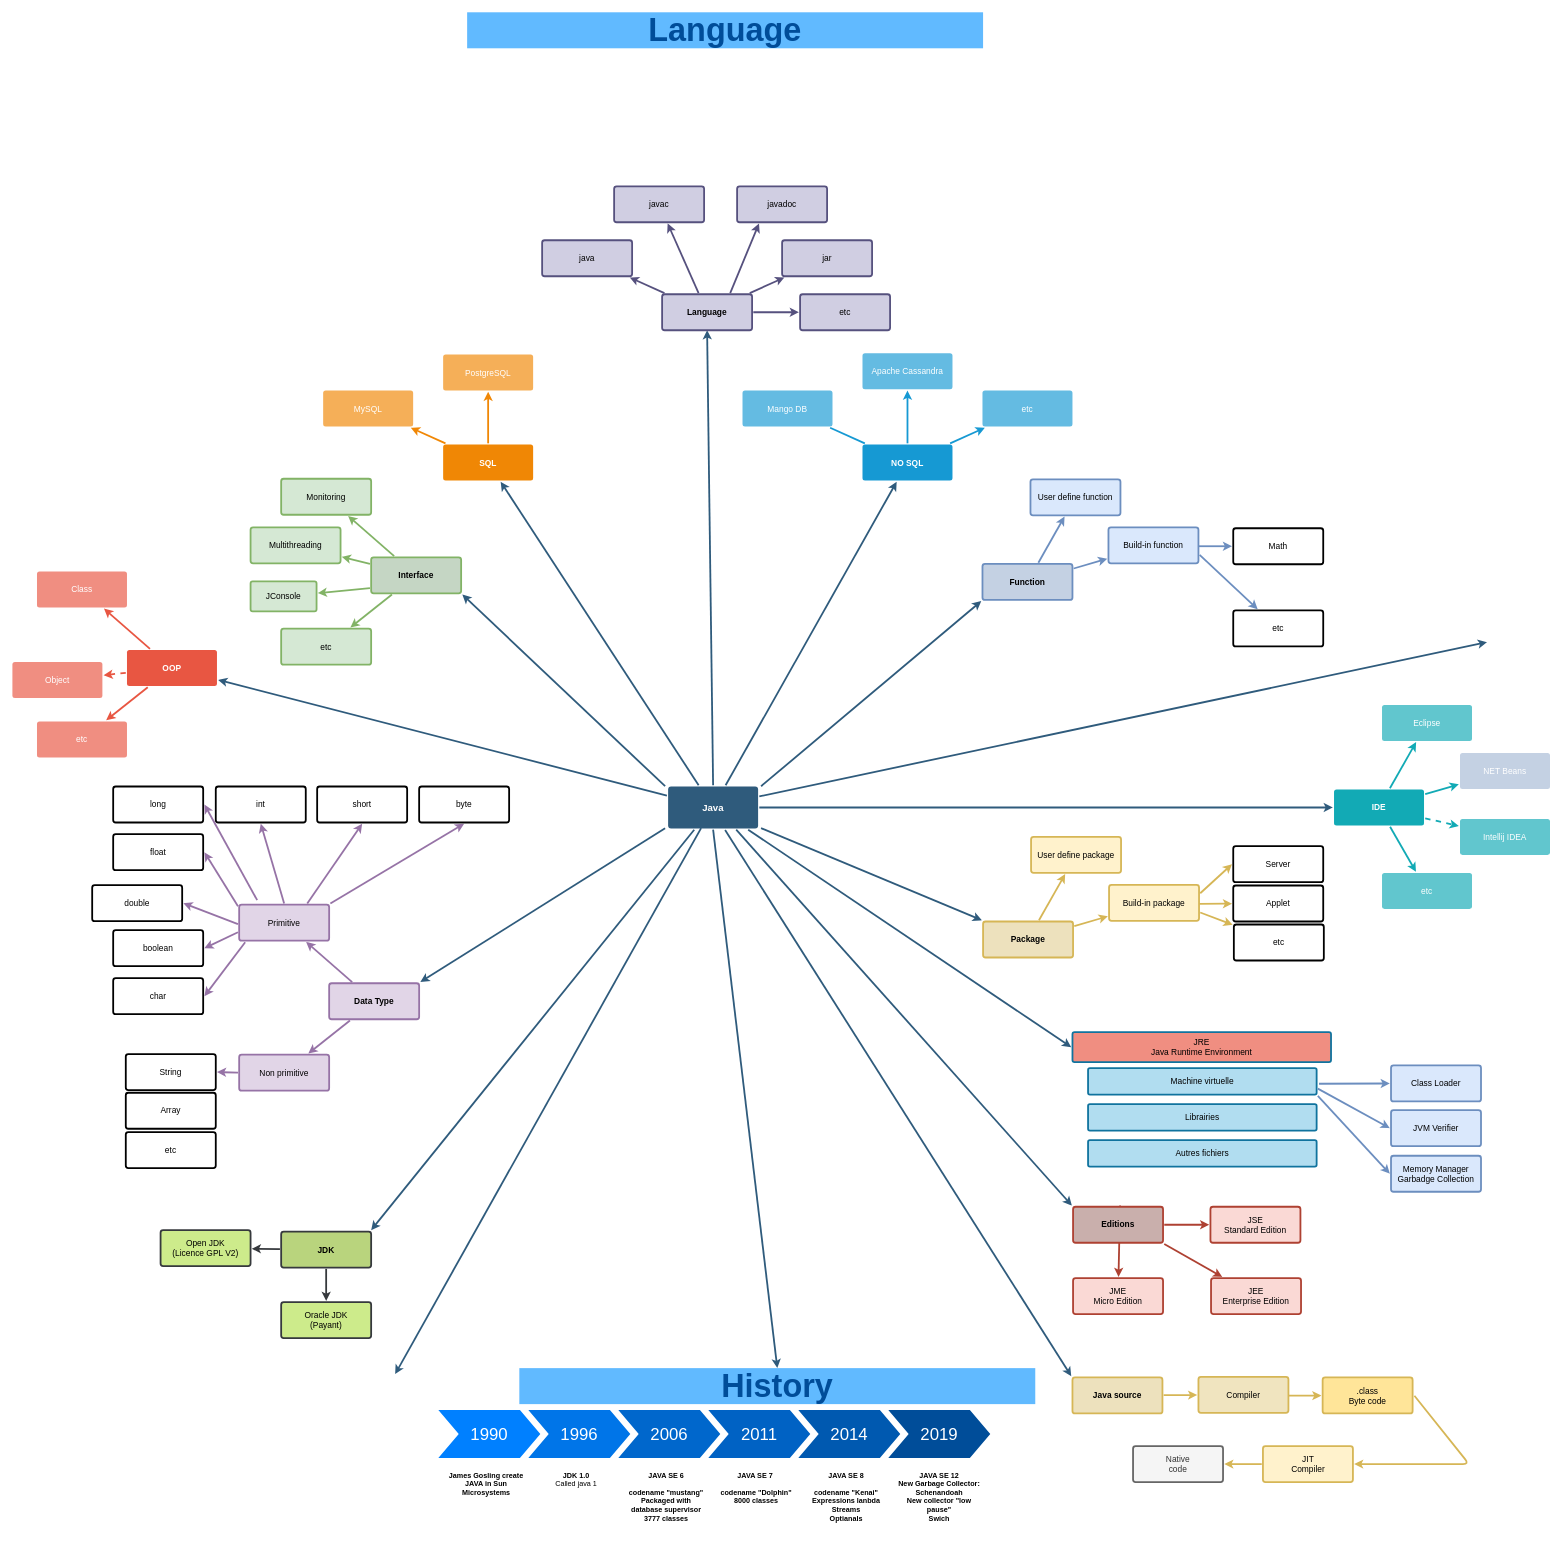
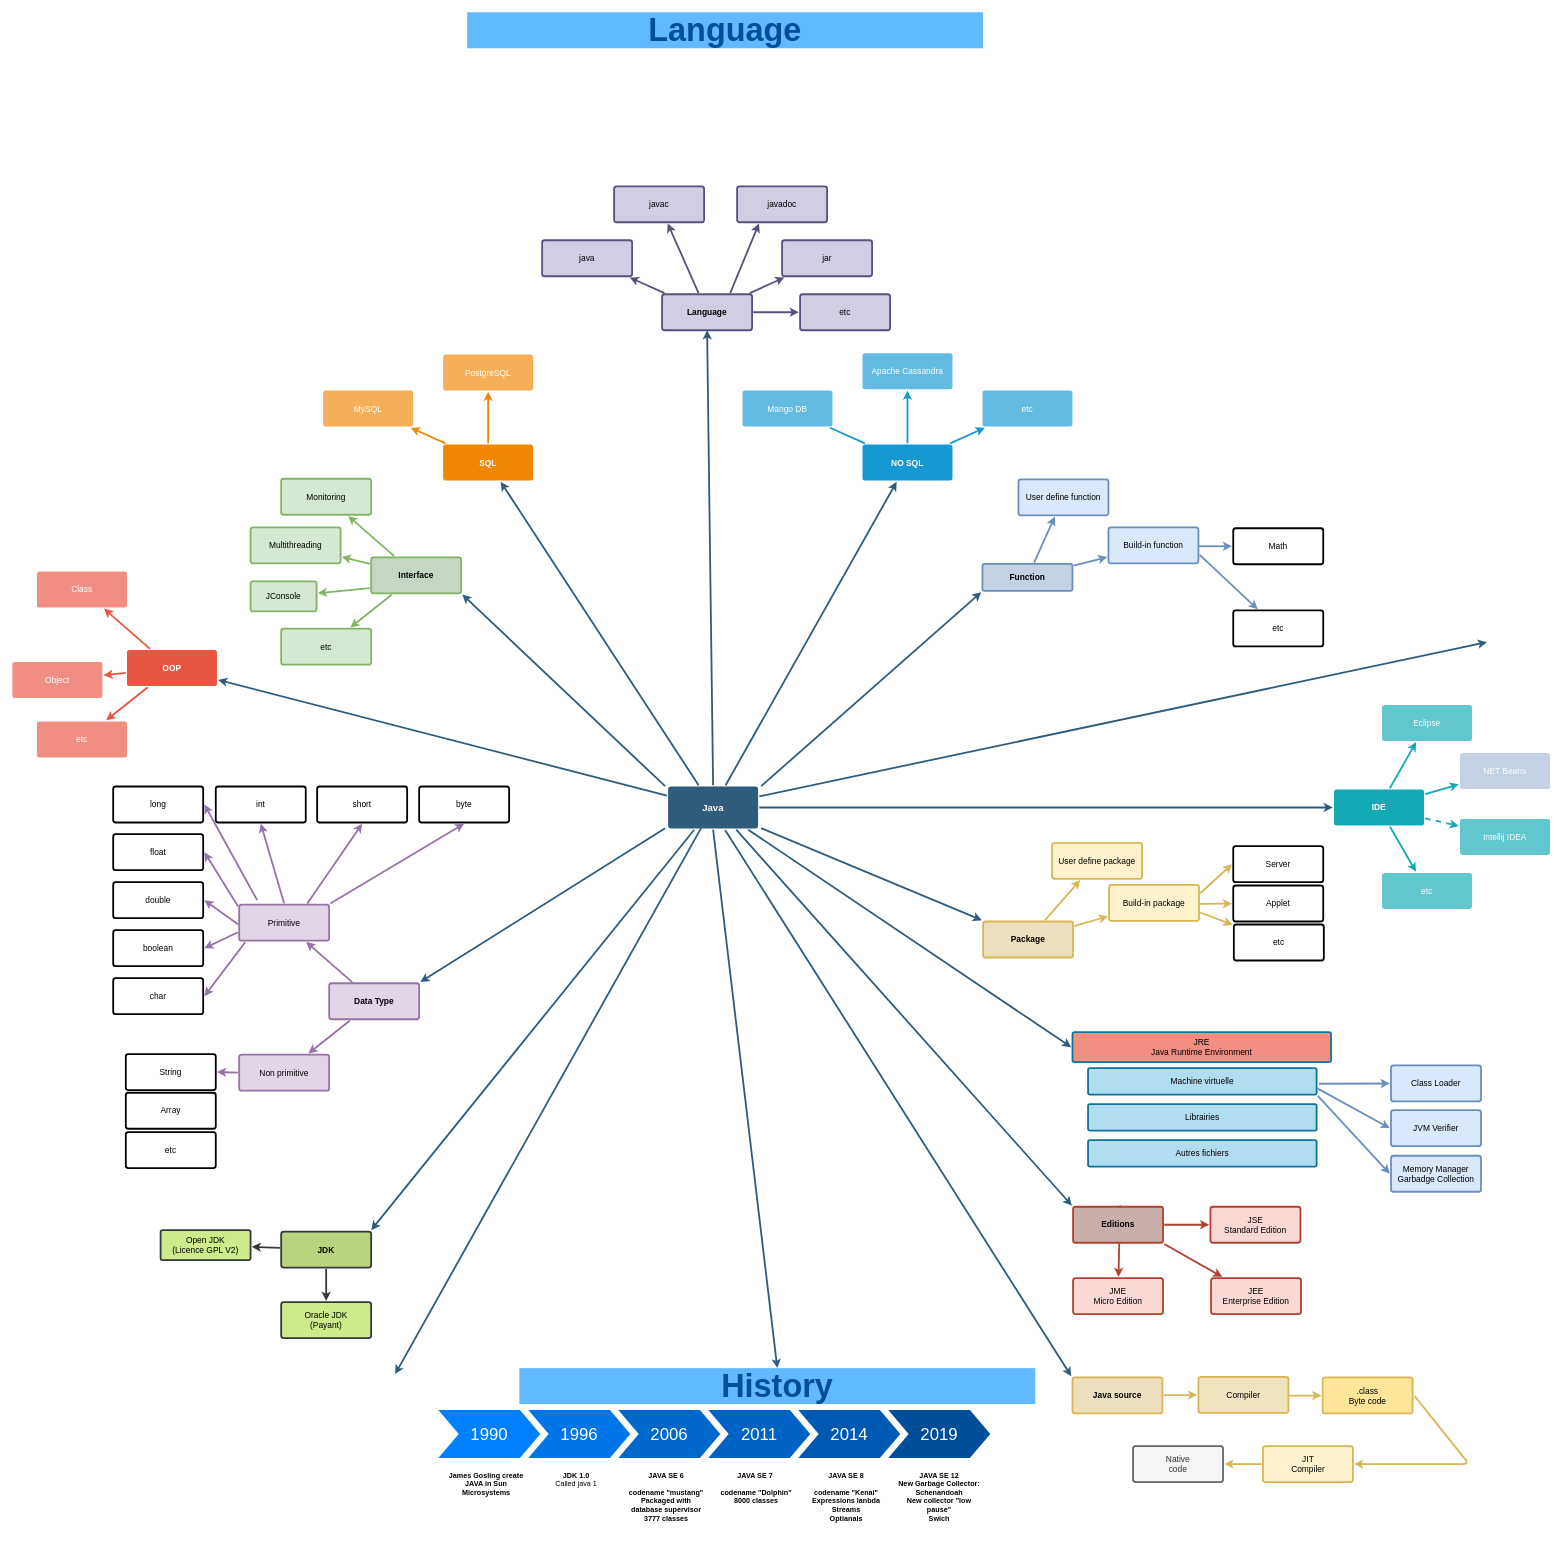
(1076, 497) -> (1064, 497)
(1028, 582) -> (1028, 578)
(117, 674) -> (117, 674)
(1076, 855) -> (1097, 861)
(137, 903) -> (158, 900)
(206, 1248) -> (206, 1245)
